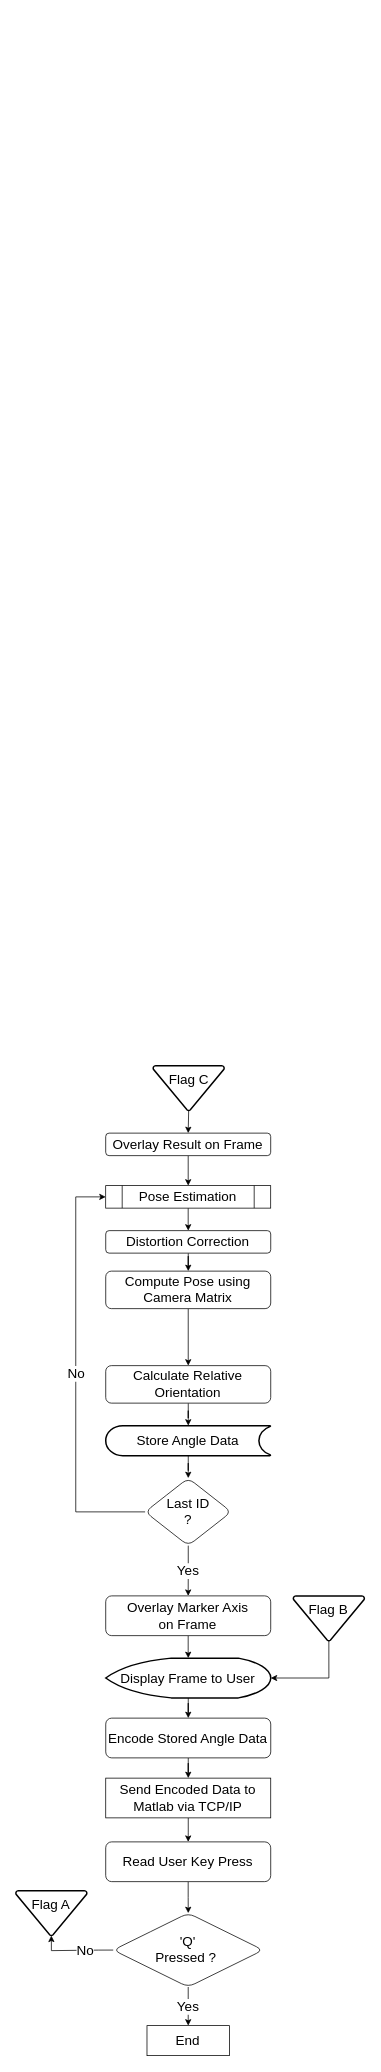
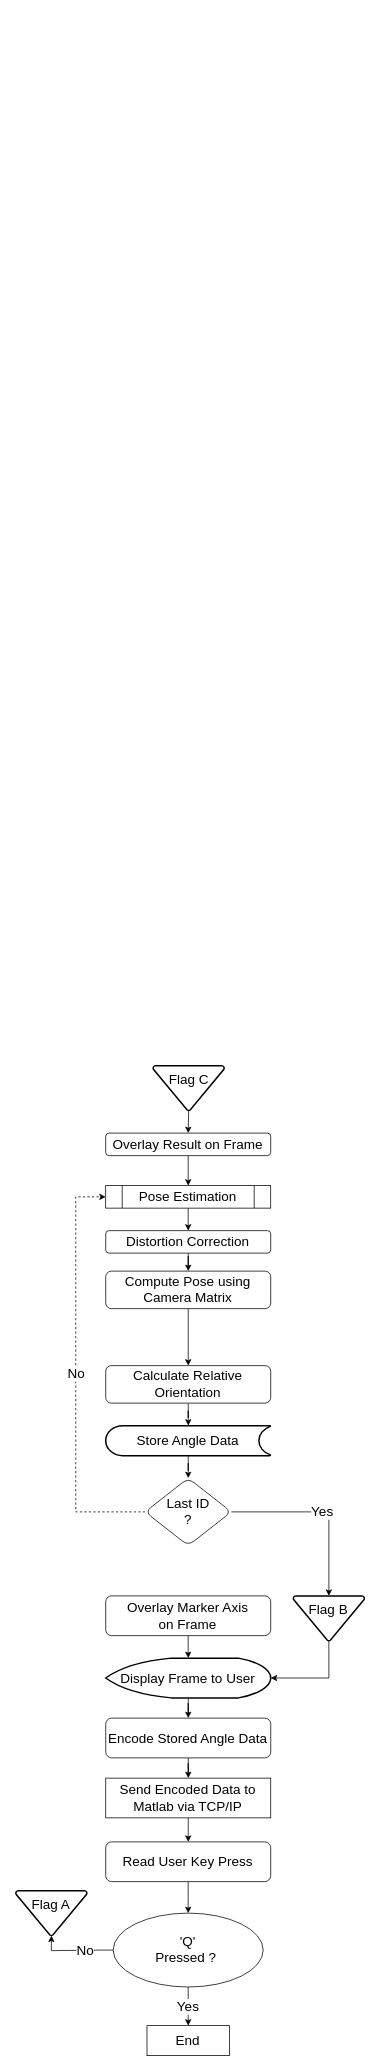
(76, 1481) -> (76, 1481)
(188, 1567) -> (323, 1512)
(188, 1950) -> (188, 1950)
